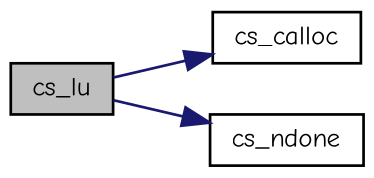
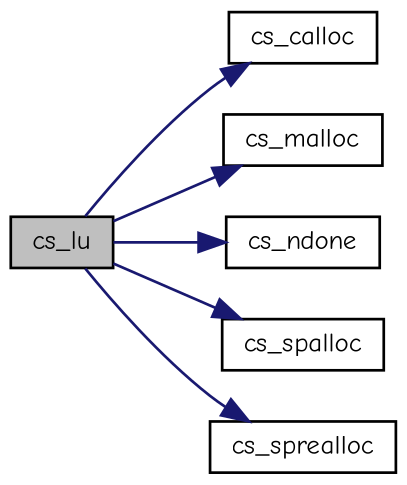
none -> (303, 140)
none -> (303, 345)
none -> (303, 447)
